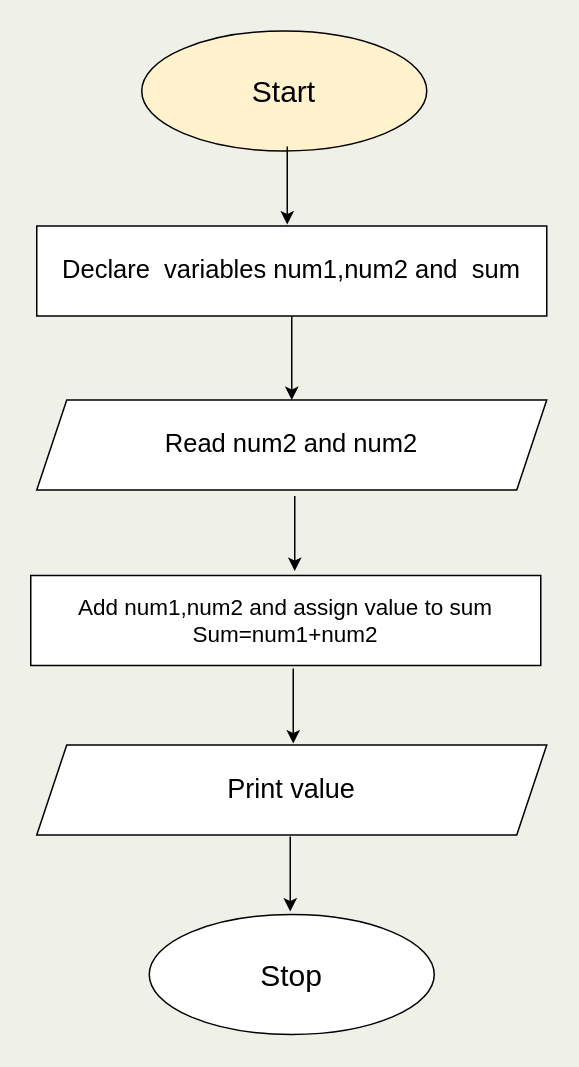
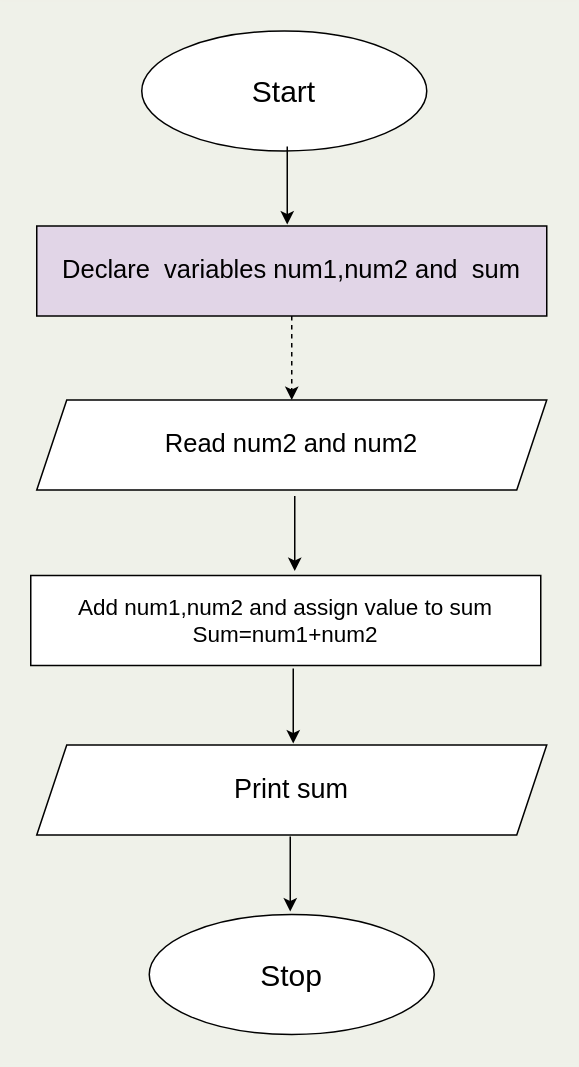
(284, 91) -> (284, 91)
(292, 271) -> (292, 271)
(292, 353) -> (292, 353)
(292, 790) -> (292, 790)
